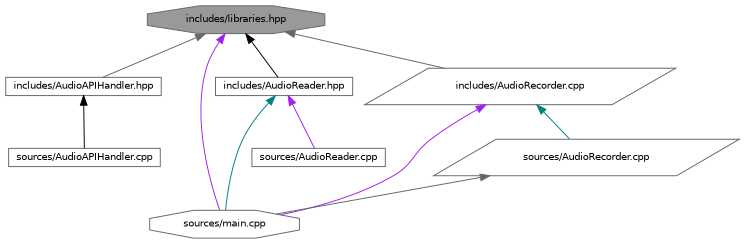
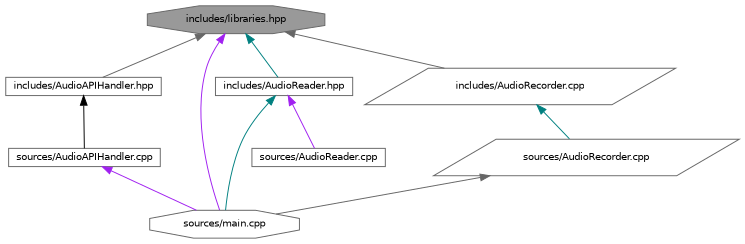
(265, 60) -> (265, 60)
(388, 179) -> (154, 190)
